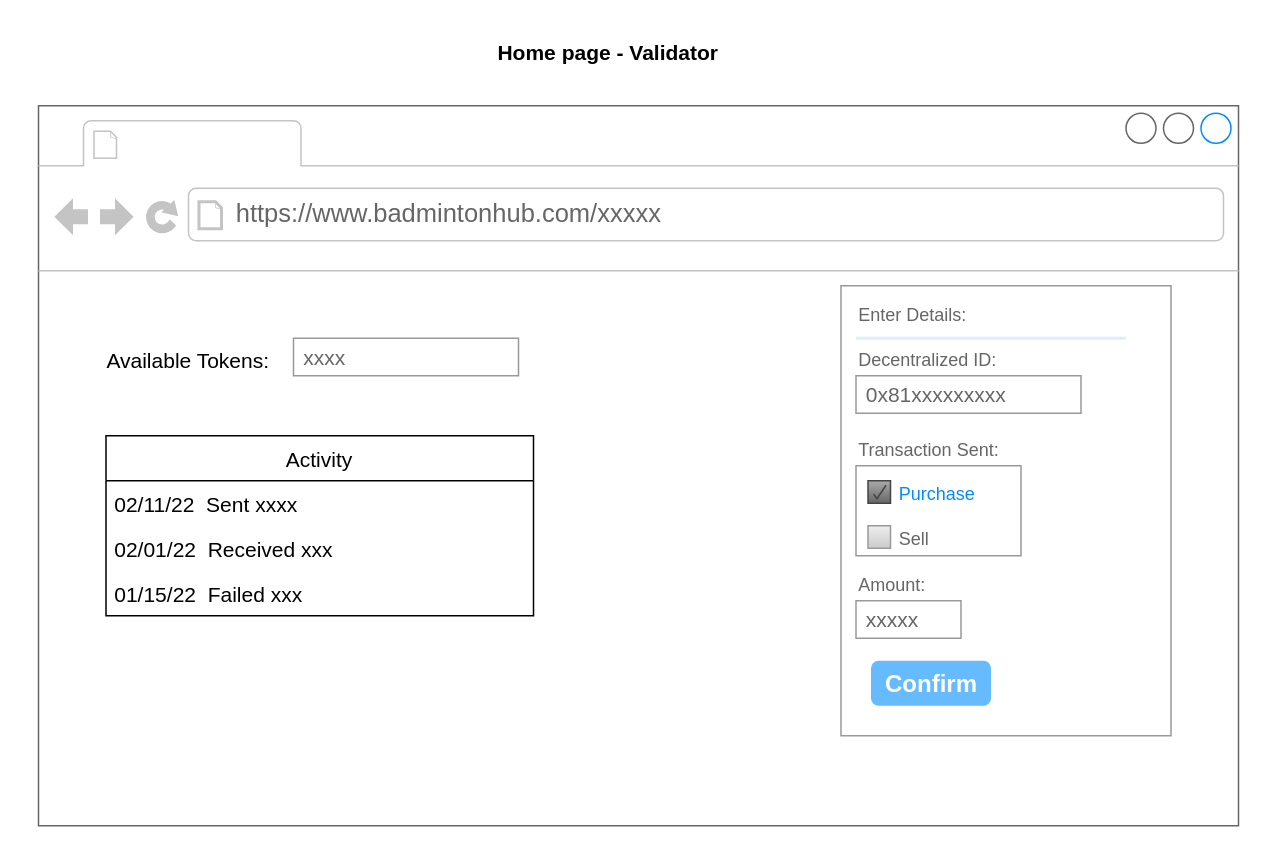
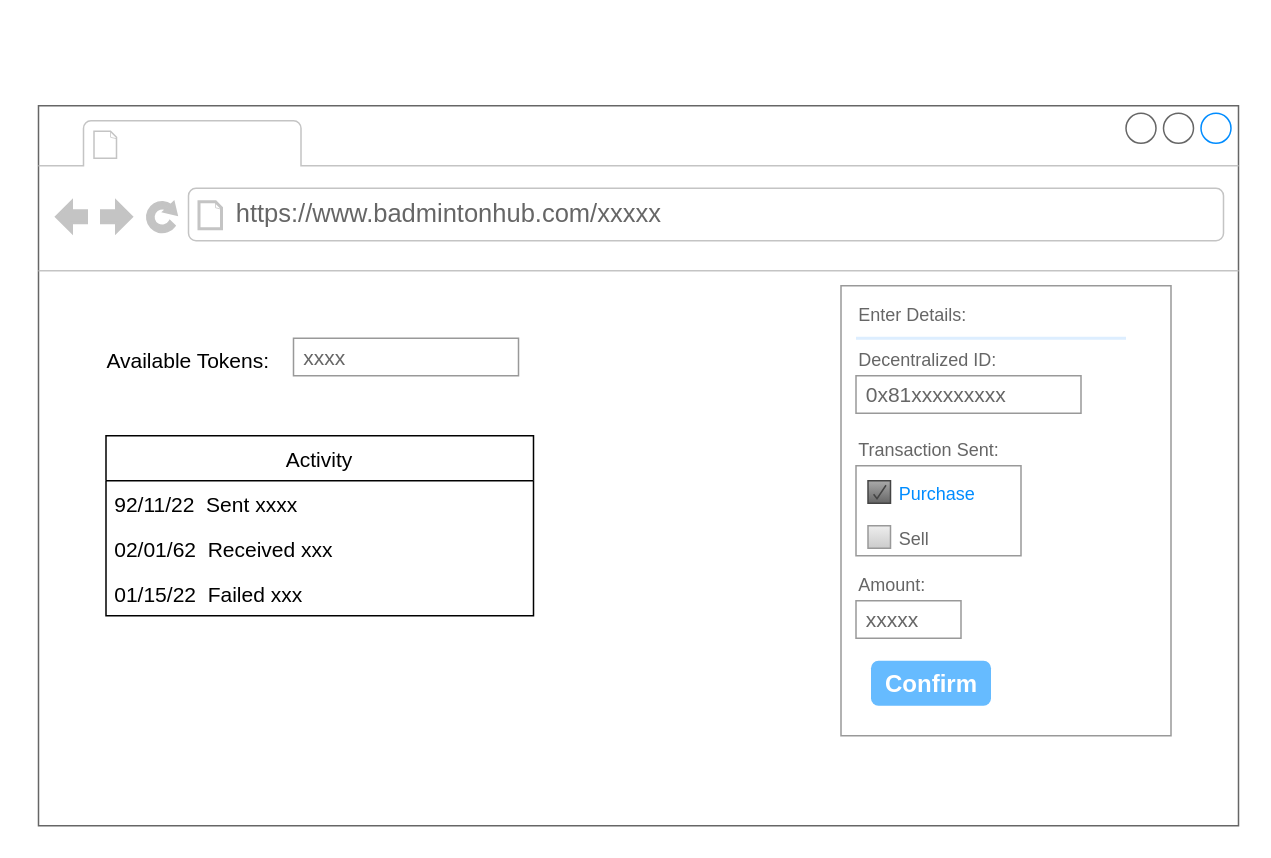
(608, 53) -> none
(220, 505) -> (220, 505)
(235, 550) -> (235, 550)
